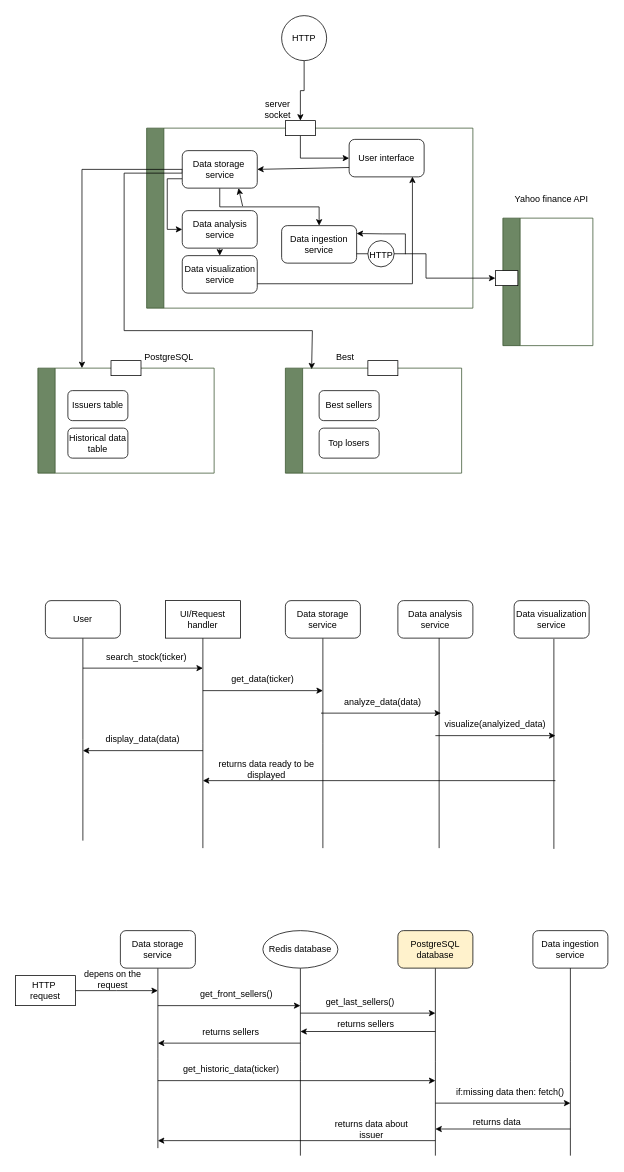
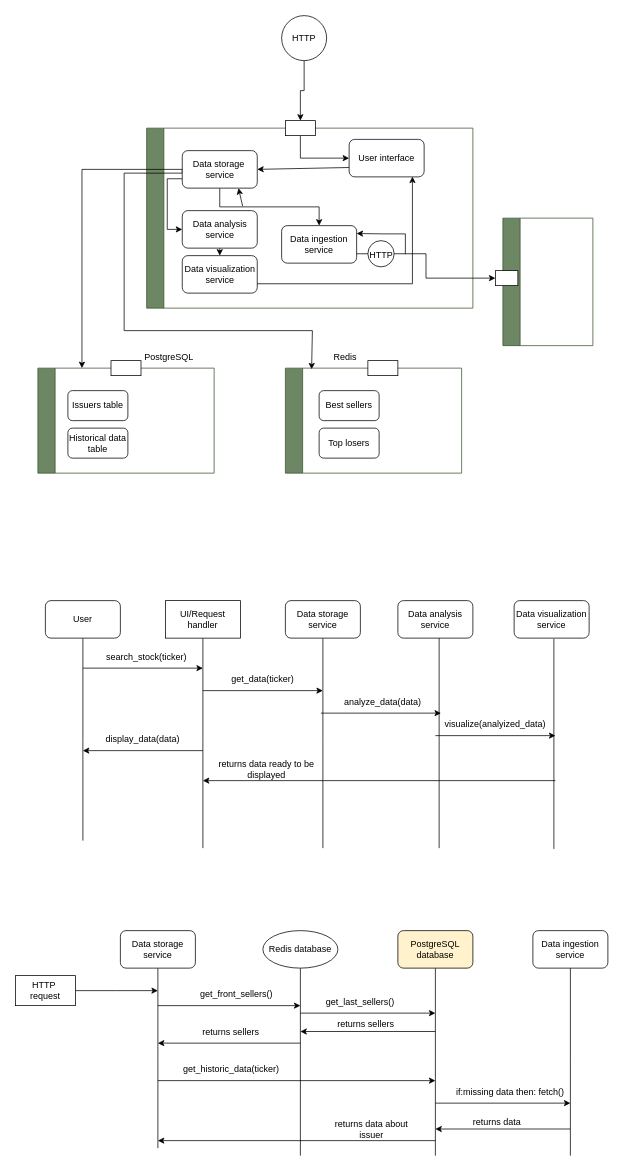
(278, 109) -> none
(552, 199) -> none
(345, 357) -> (345, 357)
(113, 979) -> none
